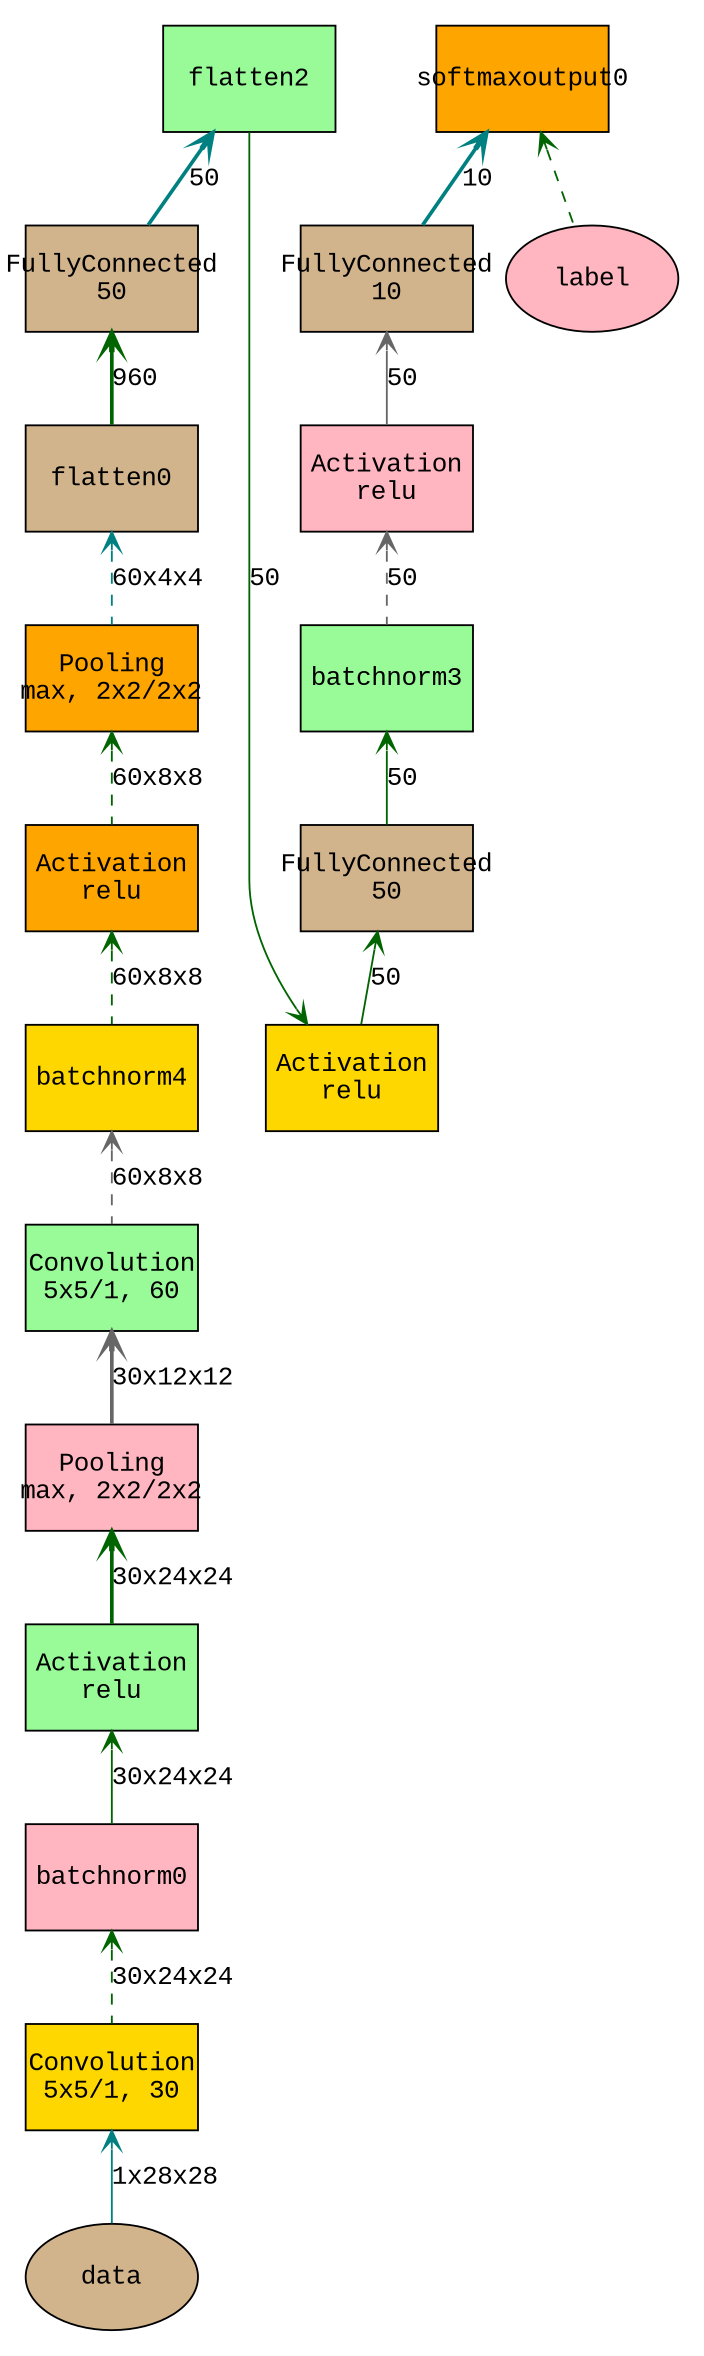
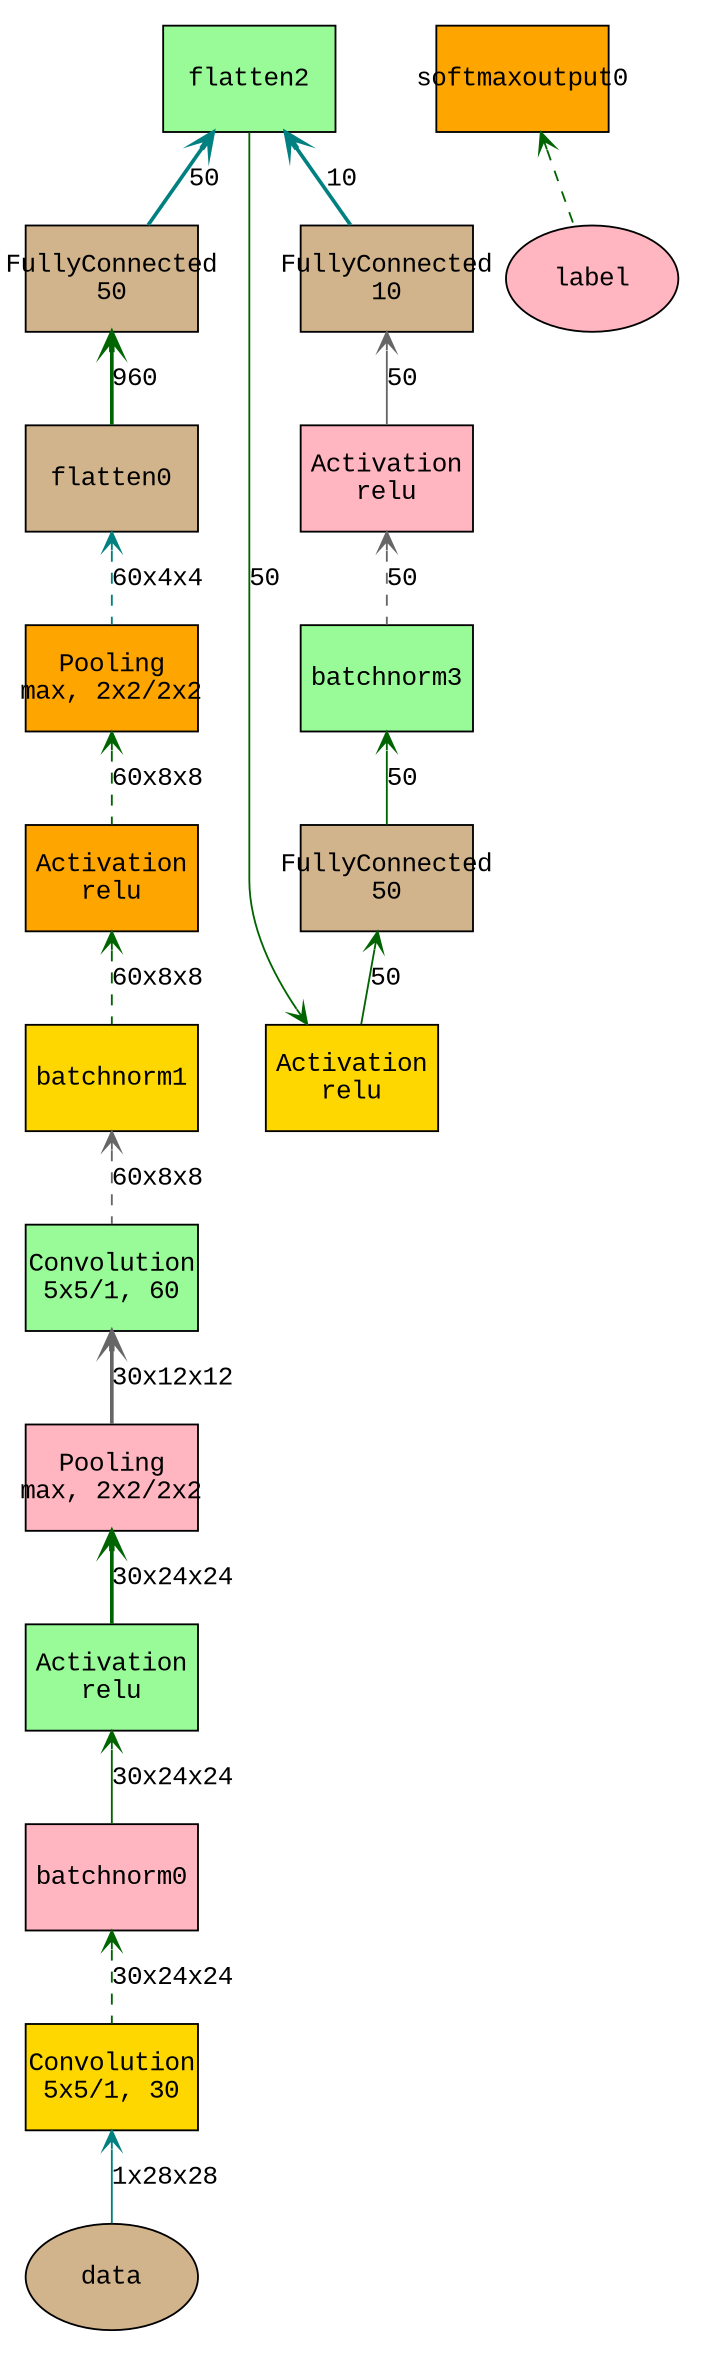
(450, 186) -> (323, 186)
(112, 1078) -> (112, 1078)
